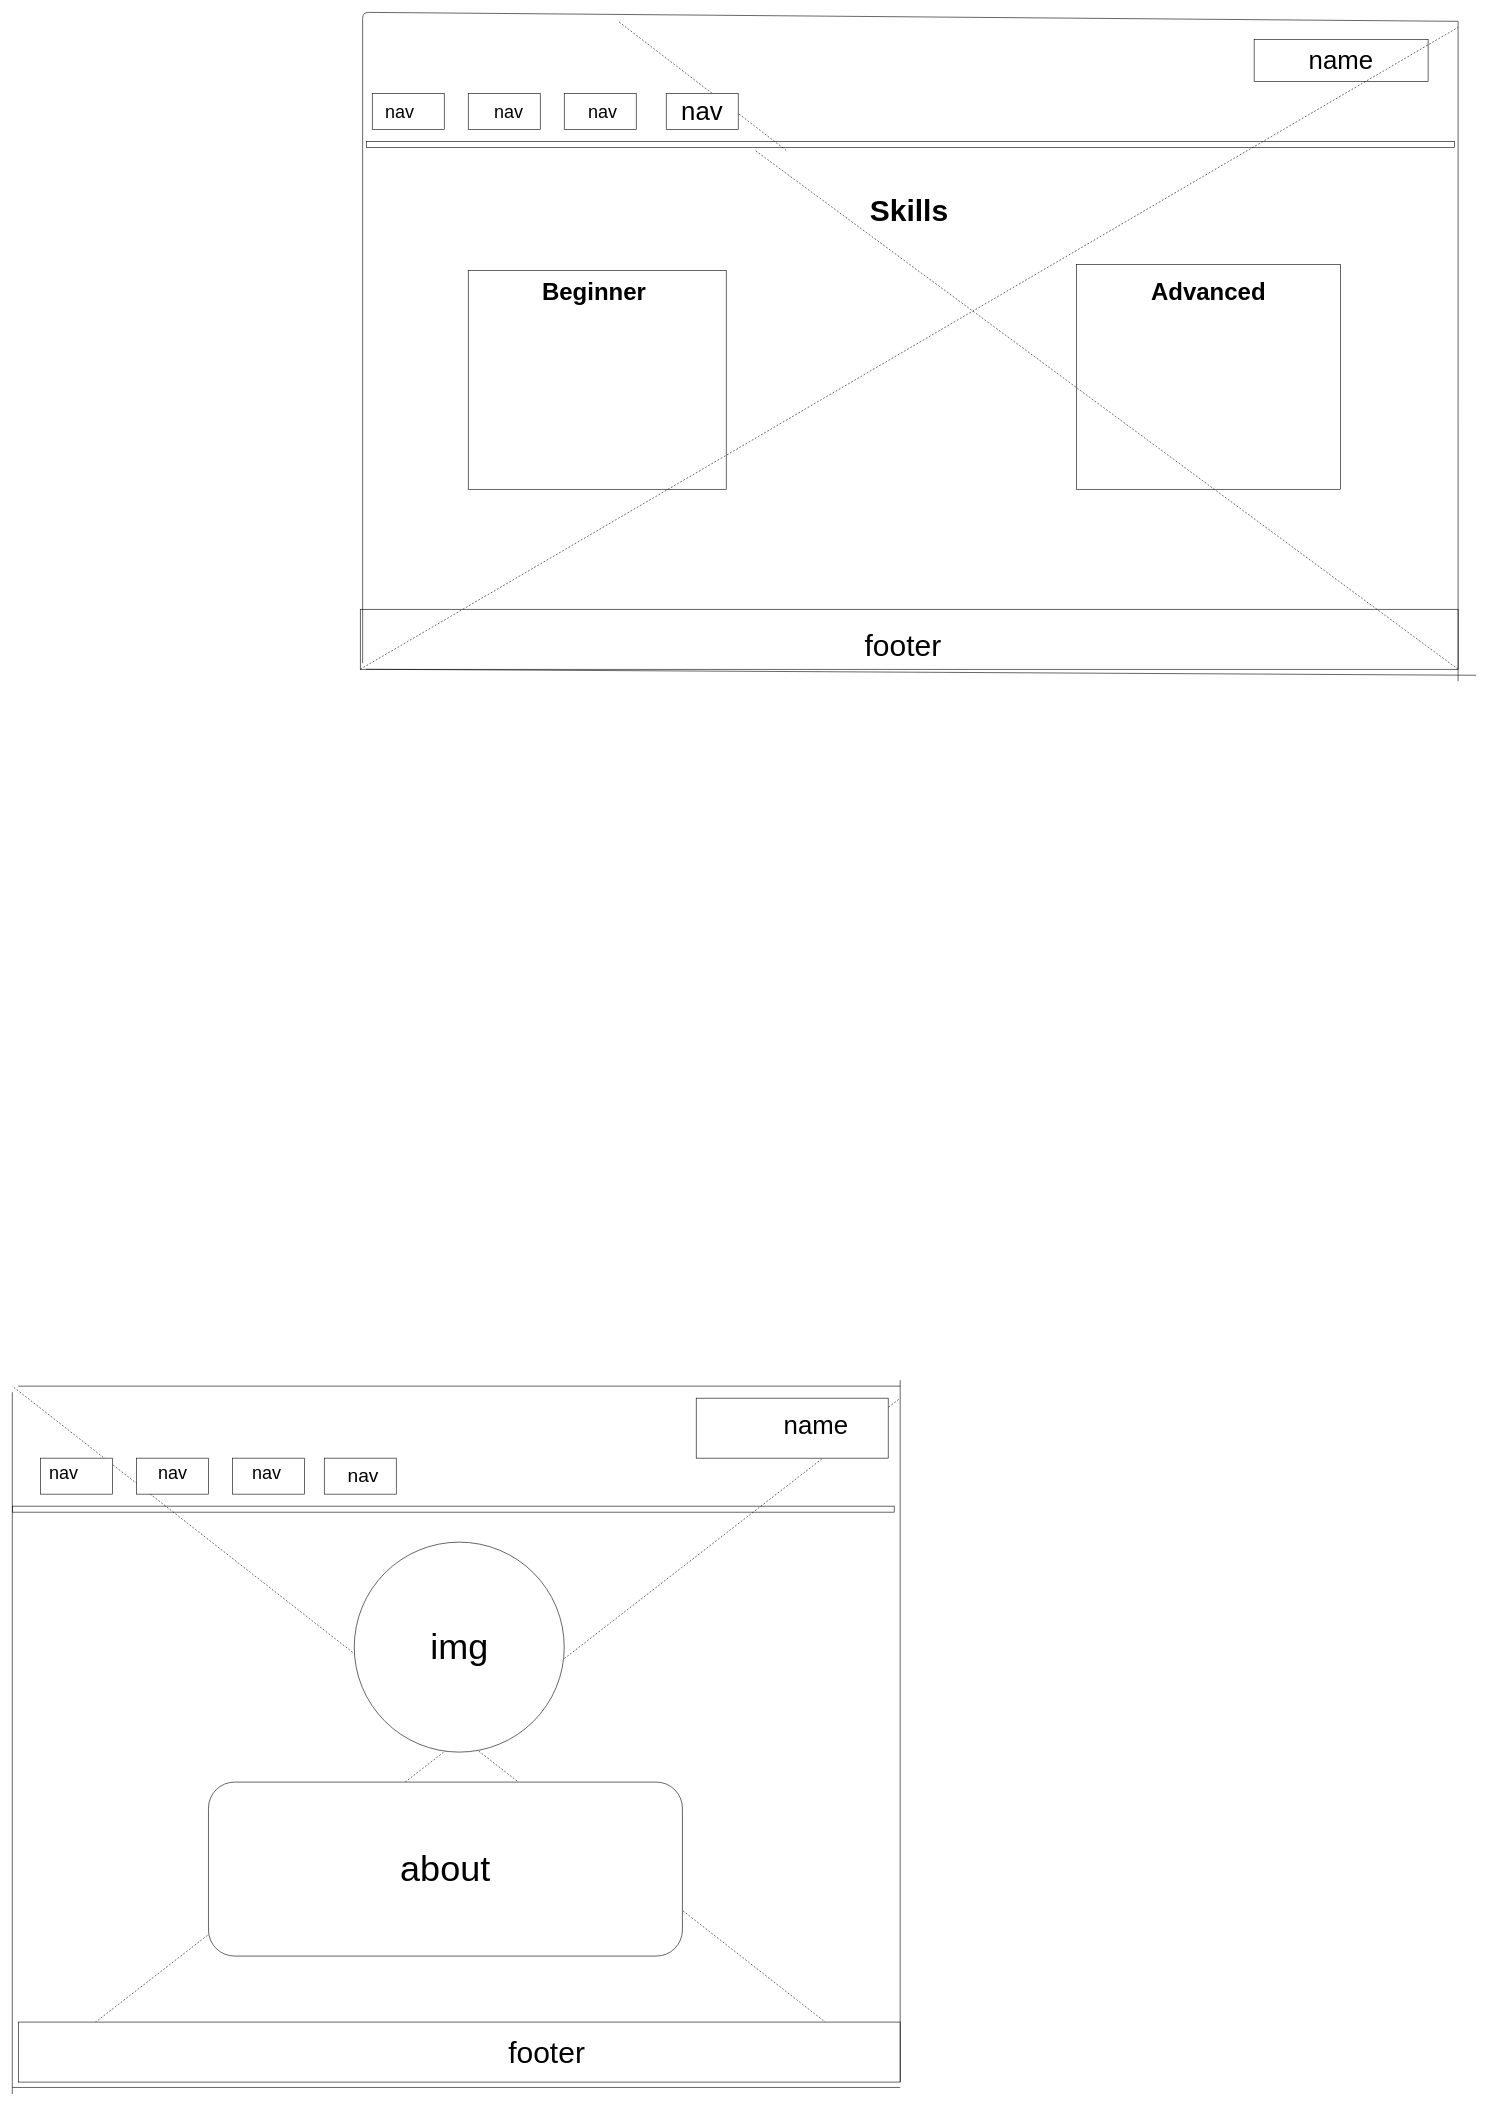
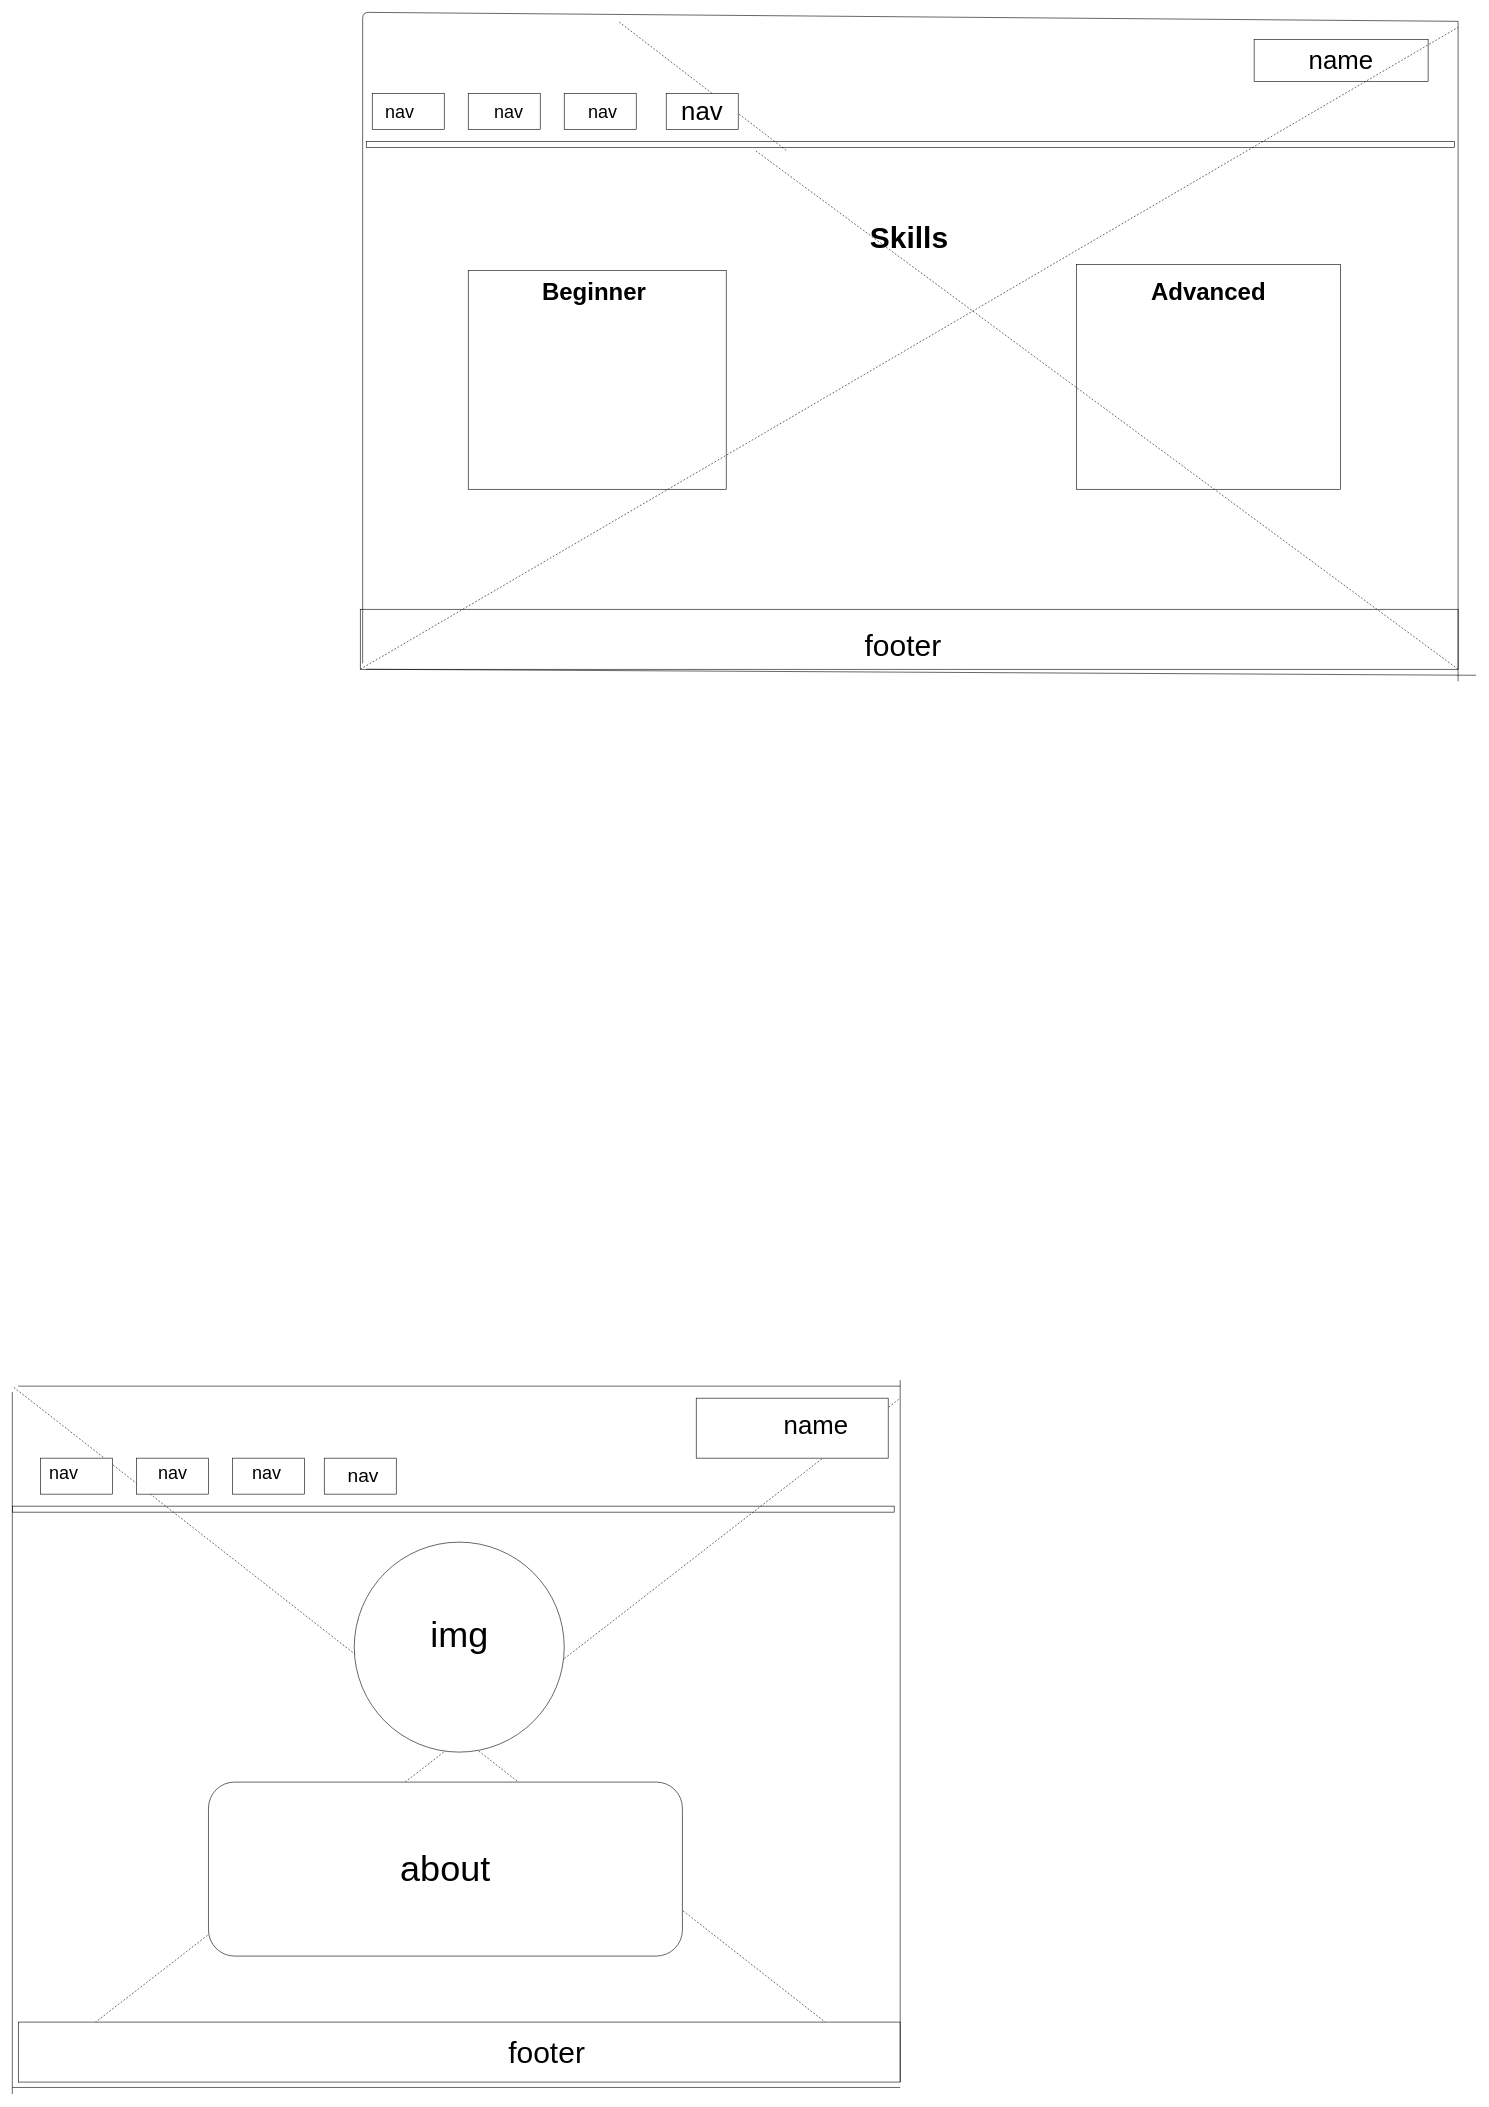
(909, 210) -> (909, 237)
(459, 1647) -> (459, 1635)
